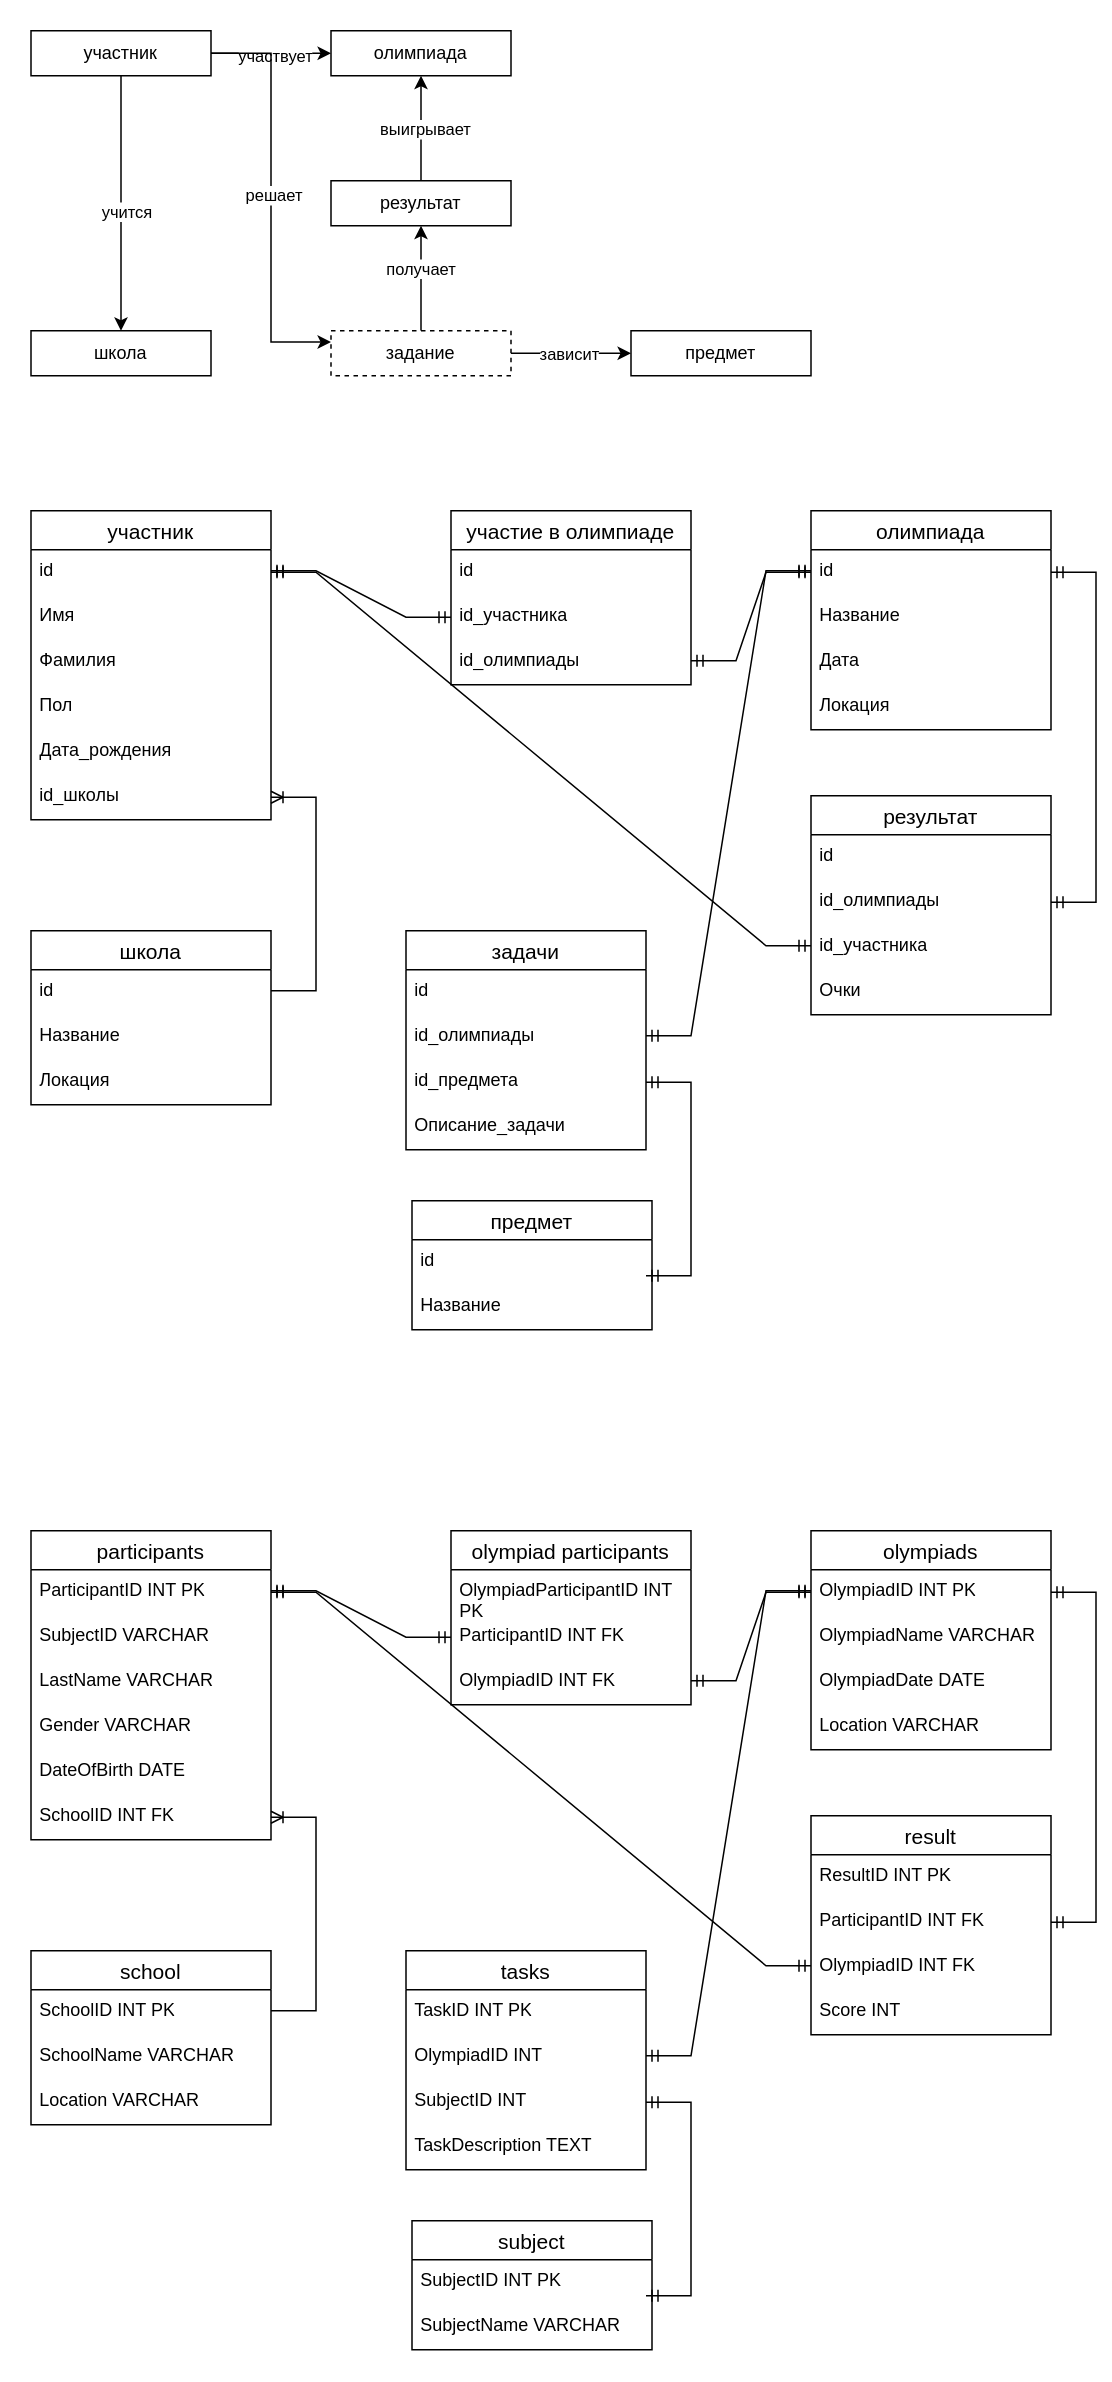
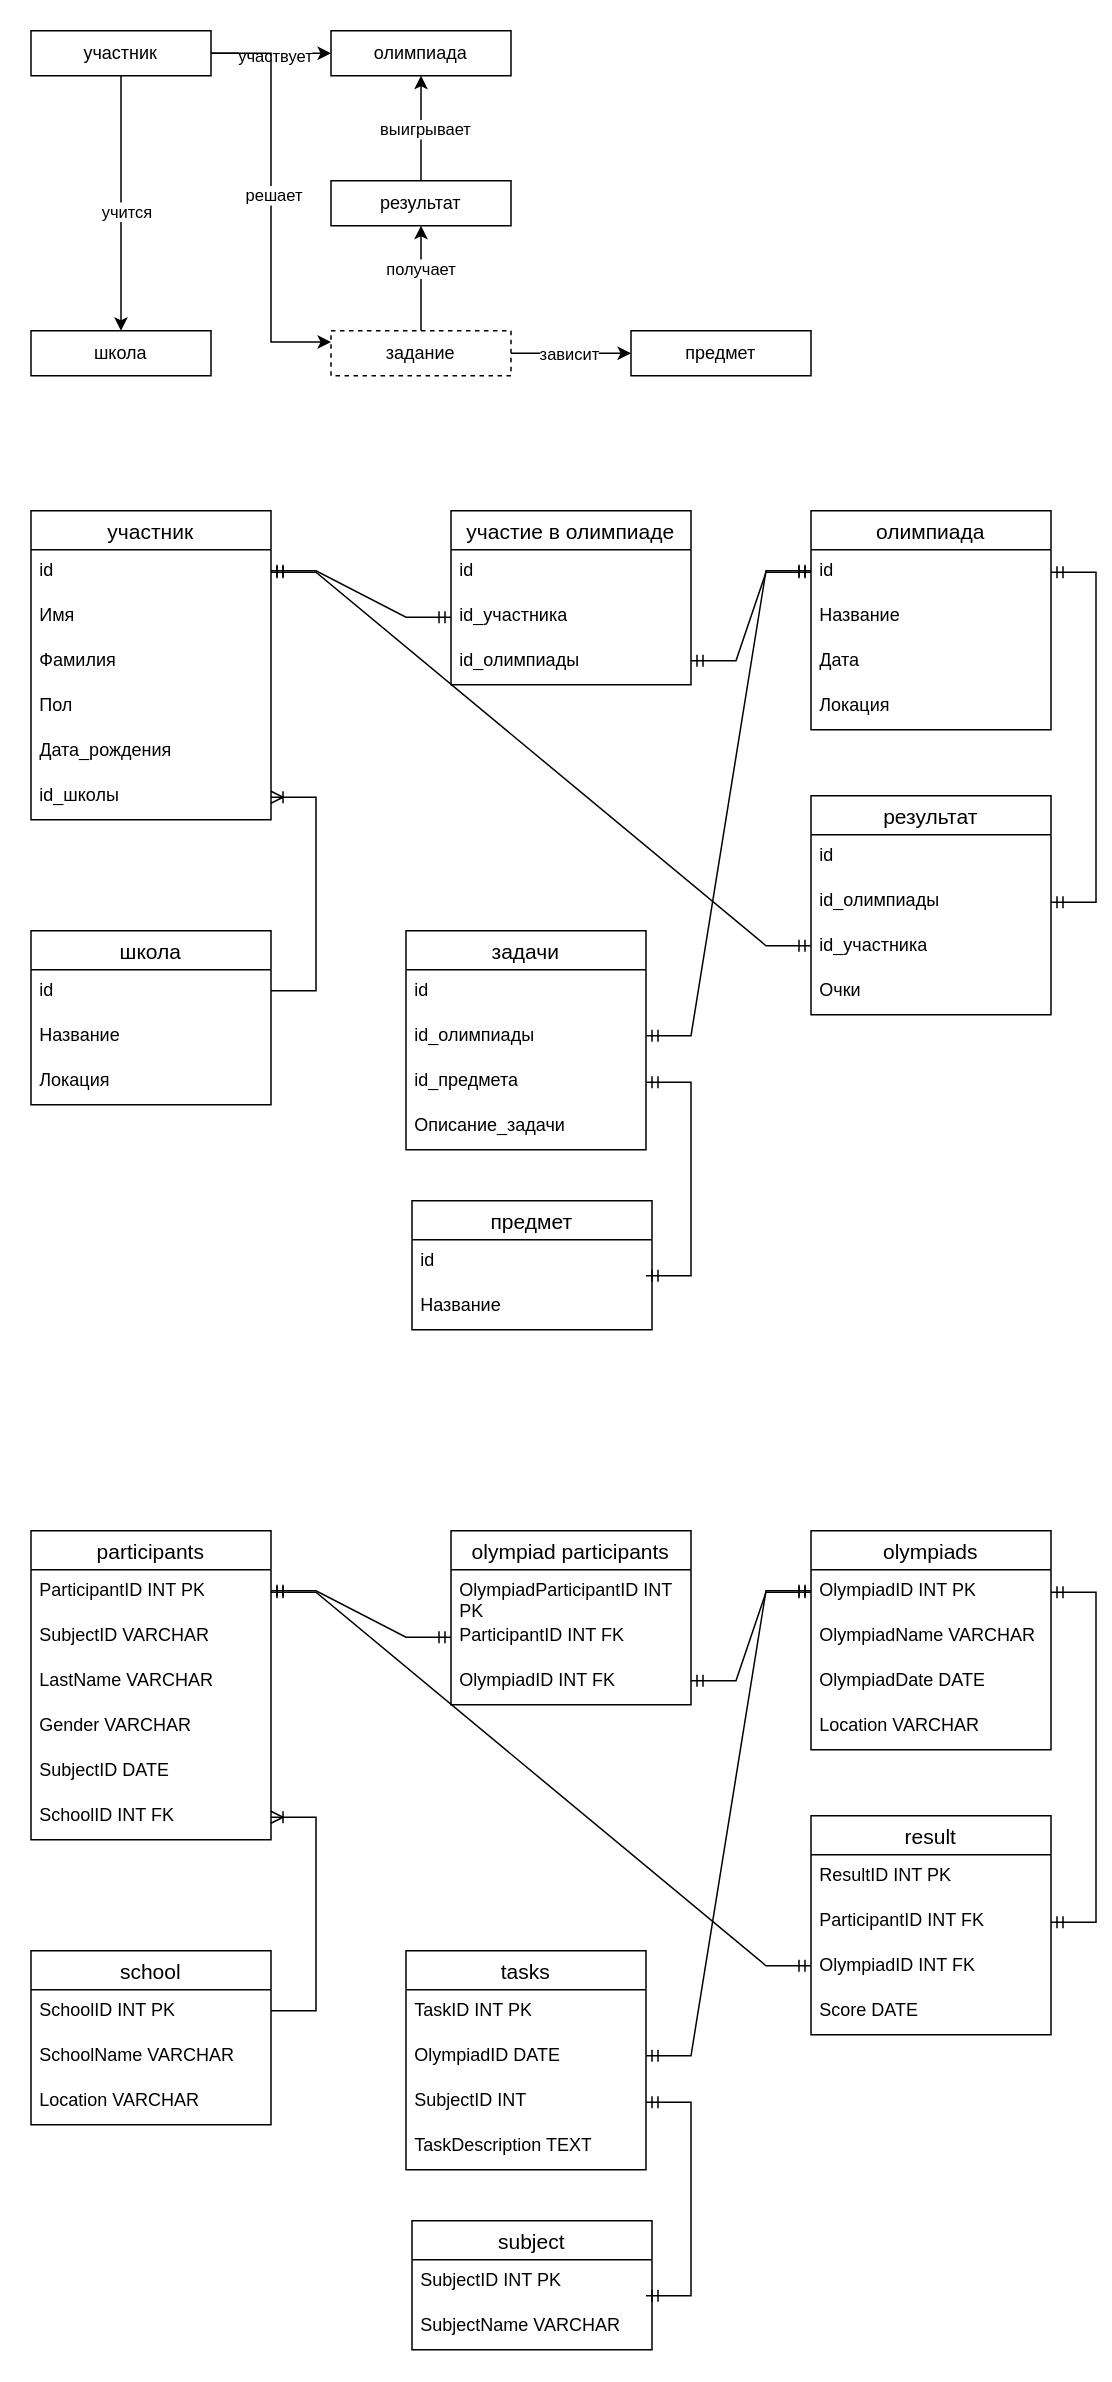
(116, 1771) -> (108, 1771)
(863, 2011) -> (868, 2011)
(478, 2056) -> (483, 2056)
